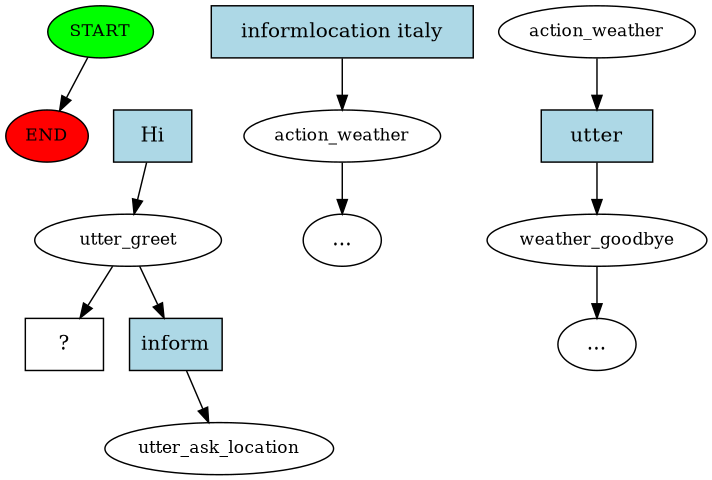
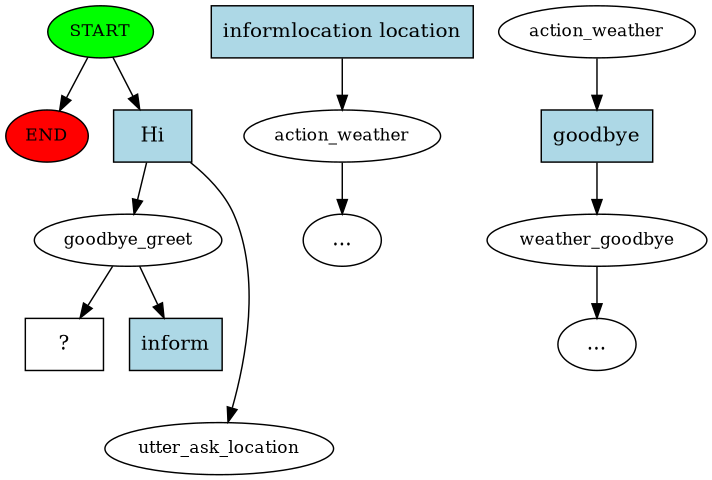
(342, 32) -> (342, 32)
none -> (123, 77)
(597, 136) -> (597, 136)
(128, 240) -> (128, 240)
(195, 390) -> (248, 277)
